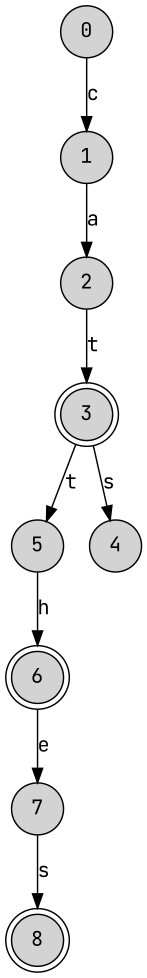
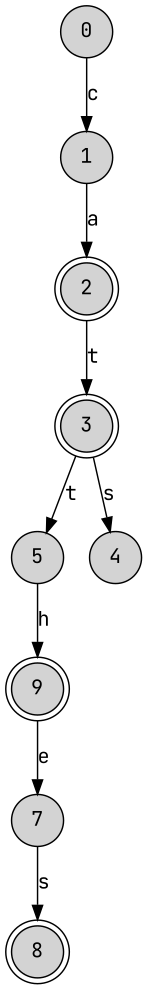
(87, 283) -> (87, 289)
(38, 677) -> (38, 689)
